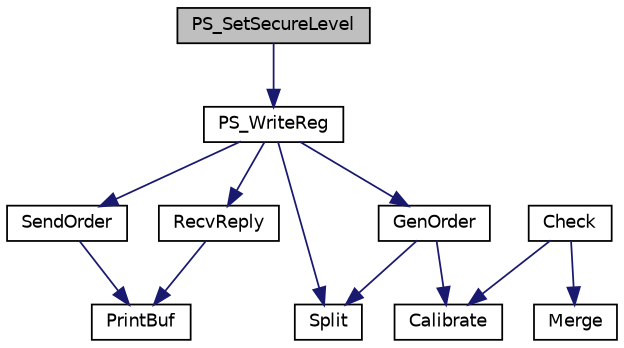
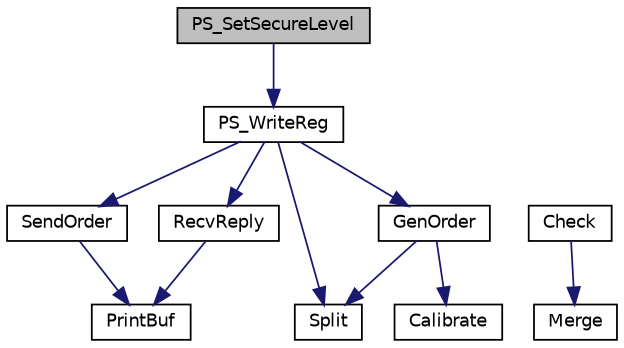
(517, 267) -> none
